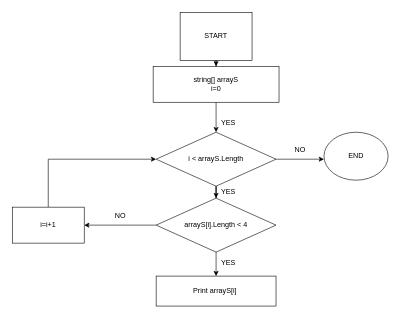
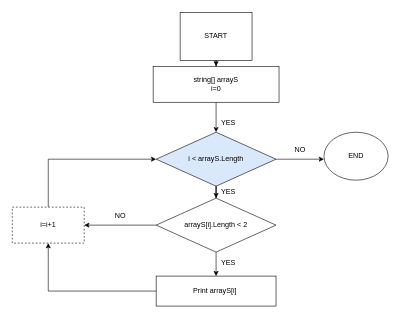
(216, 159) -> (216, 159)
(48, 225) -> (48, 225)
(216, 225) -> (216, 225)
none -> (48, 291)
